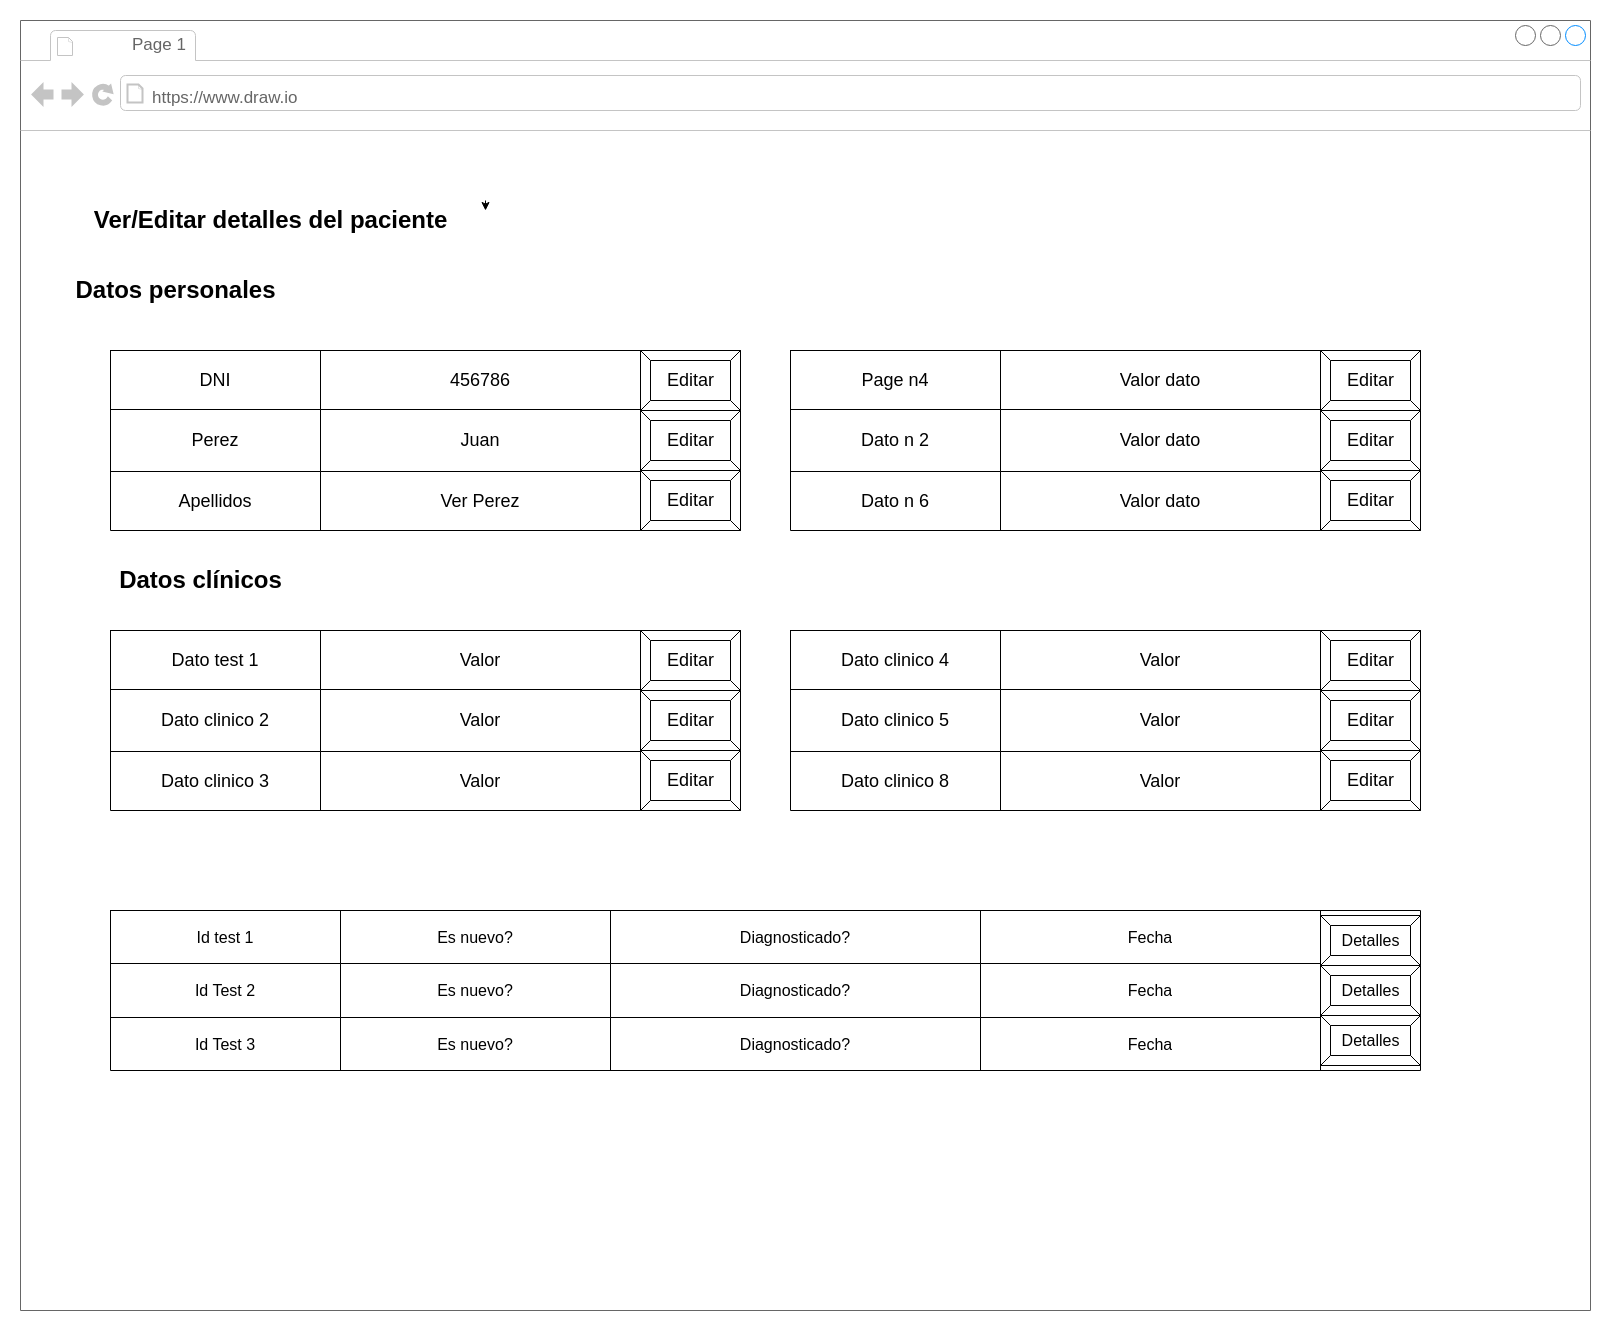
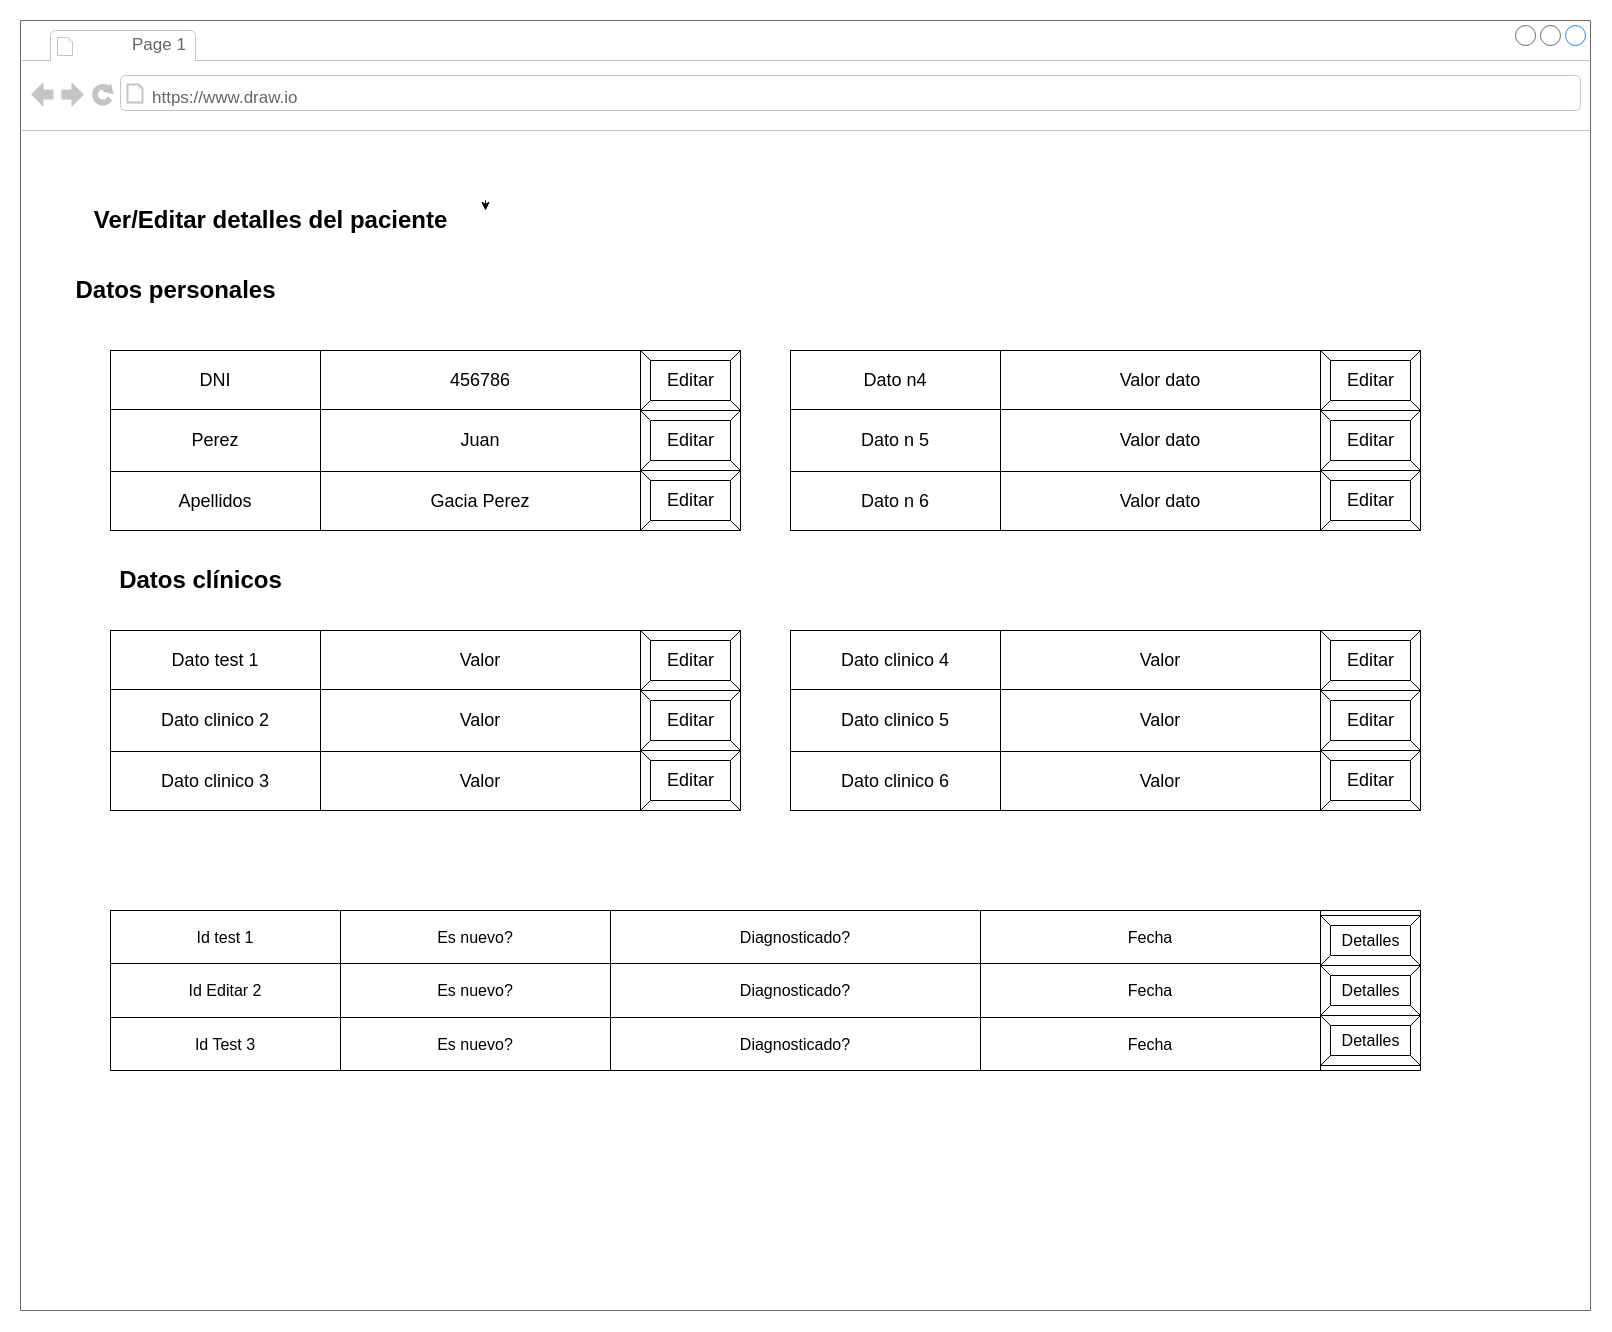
(896, 381) -> (896, 381)
(896, 441) -> (896, 441)
(481, 502) -> (481, 502)
(896, 782) -> (896, 782)
(226, 991) -> (226, 991)
